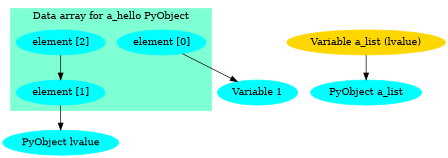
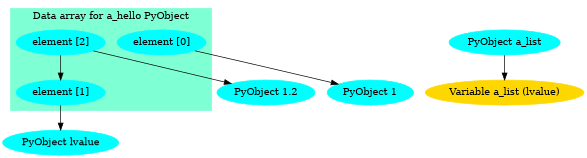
(366, 64) -> (505, 64)
(258, 93) -> (370, 93)
none -> (266, 93)
